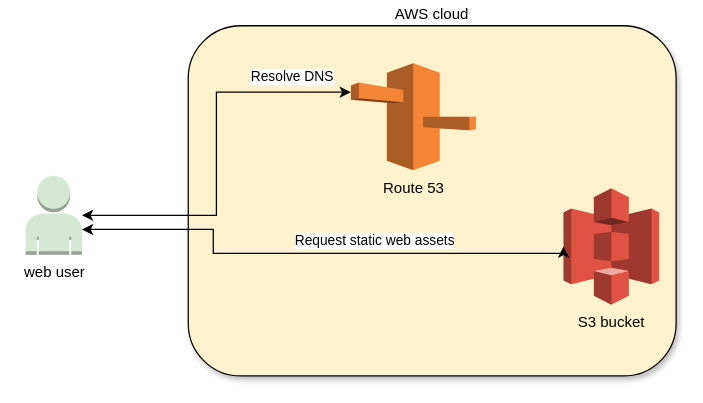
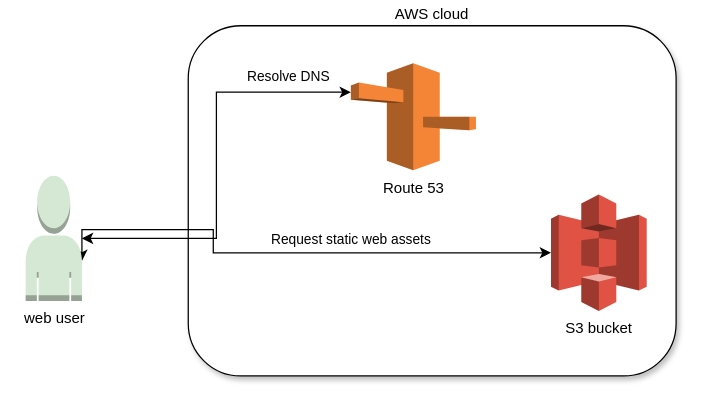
(432, 201) -> (432, 201)
(54, 215) -> (54, 238)
(611, 246) -> (598, 253)
